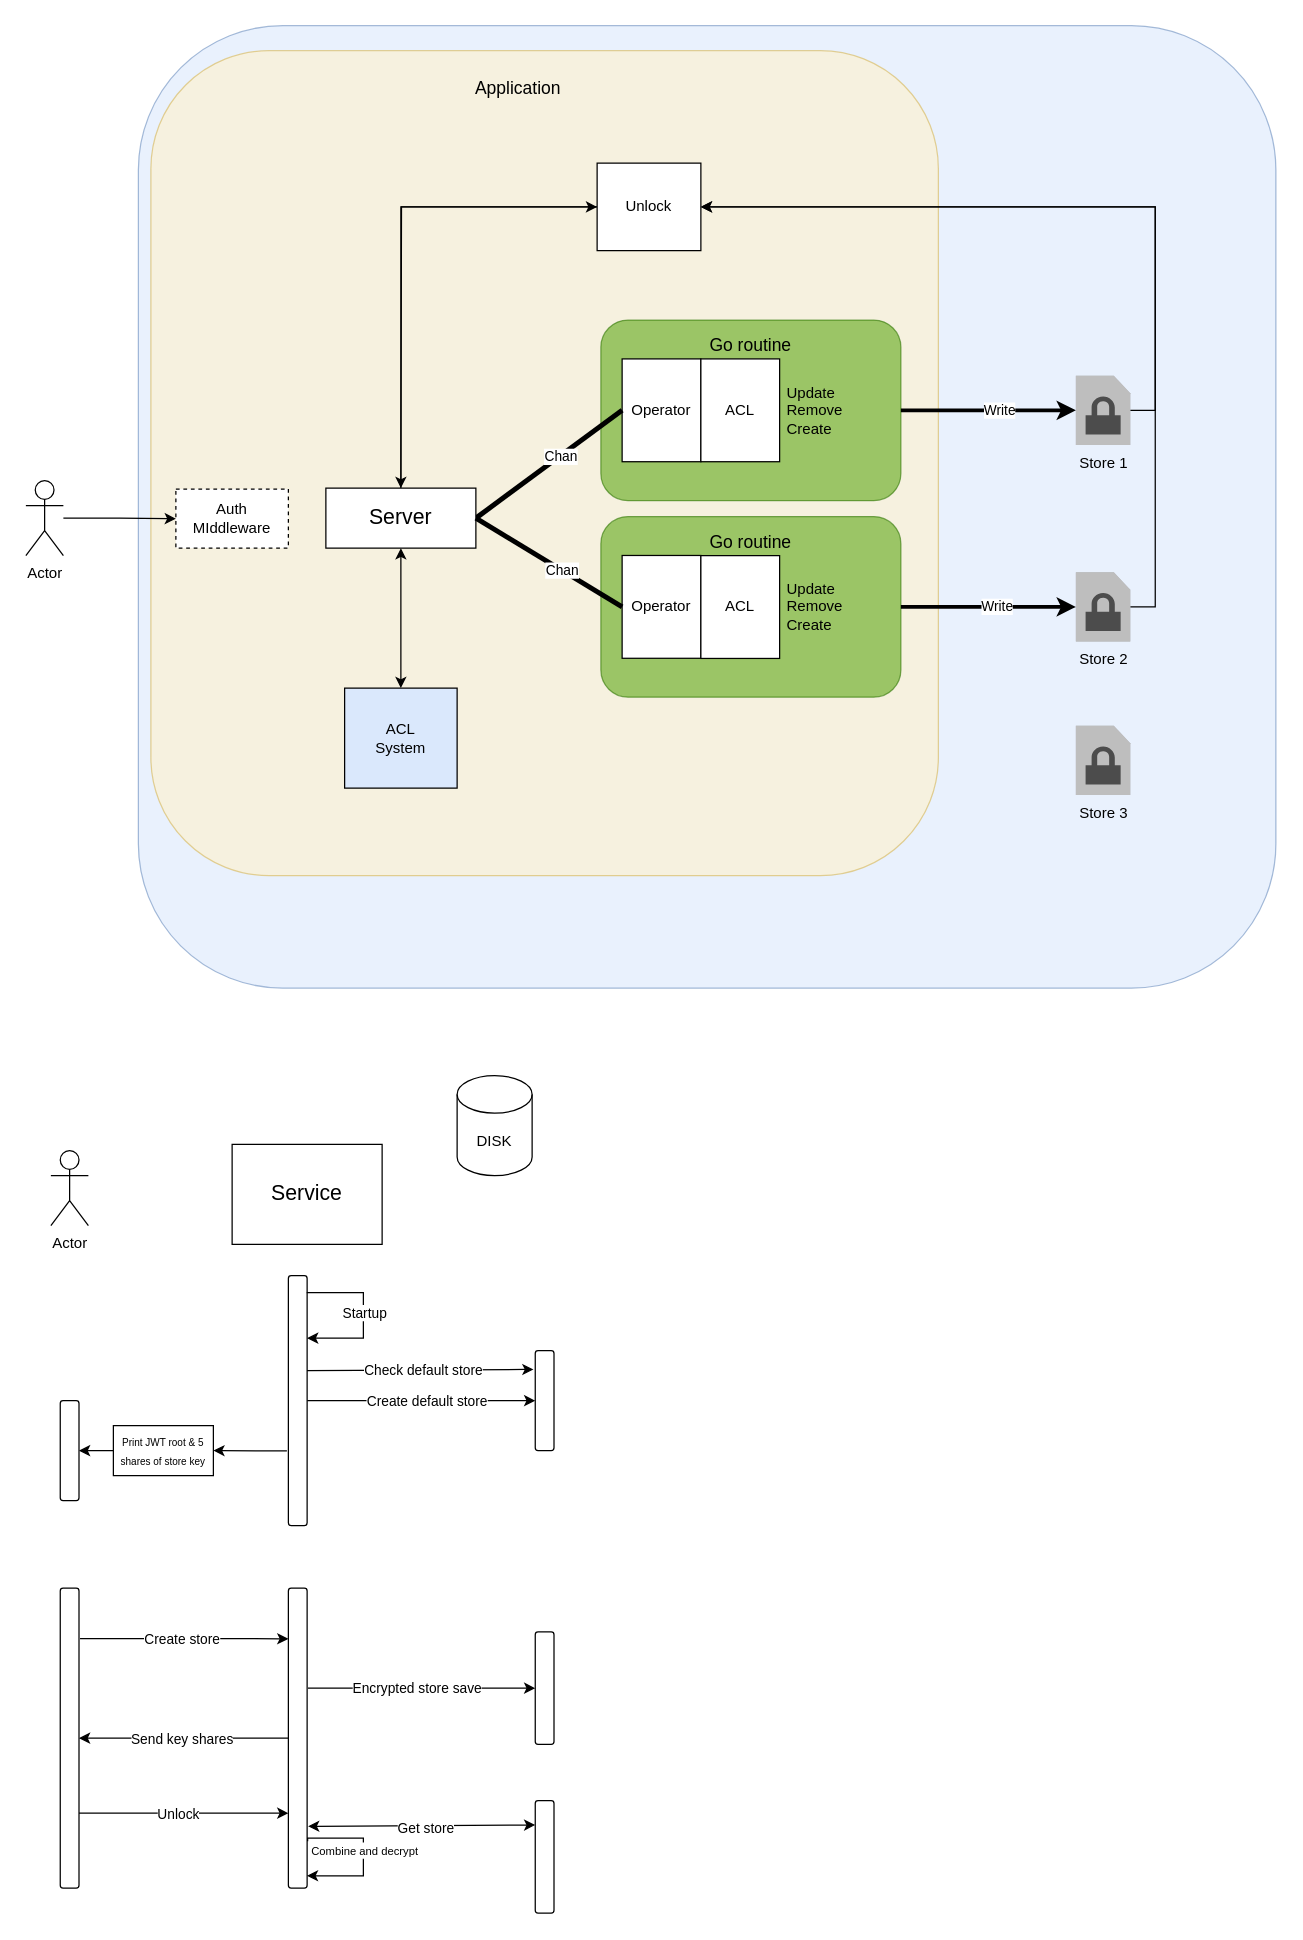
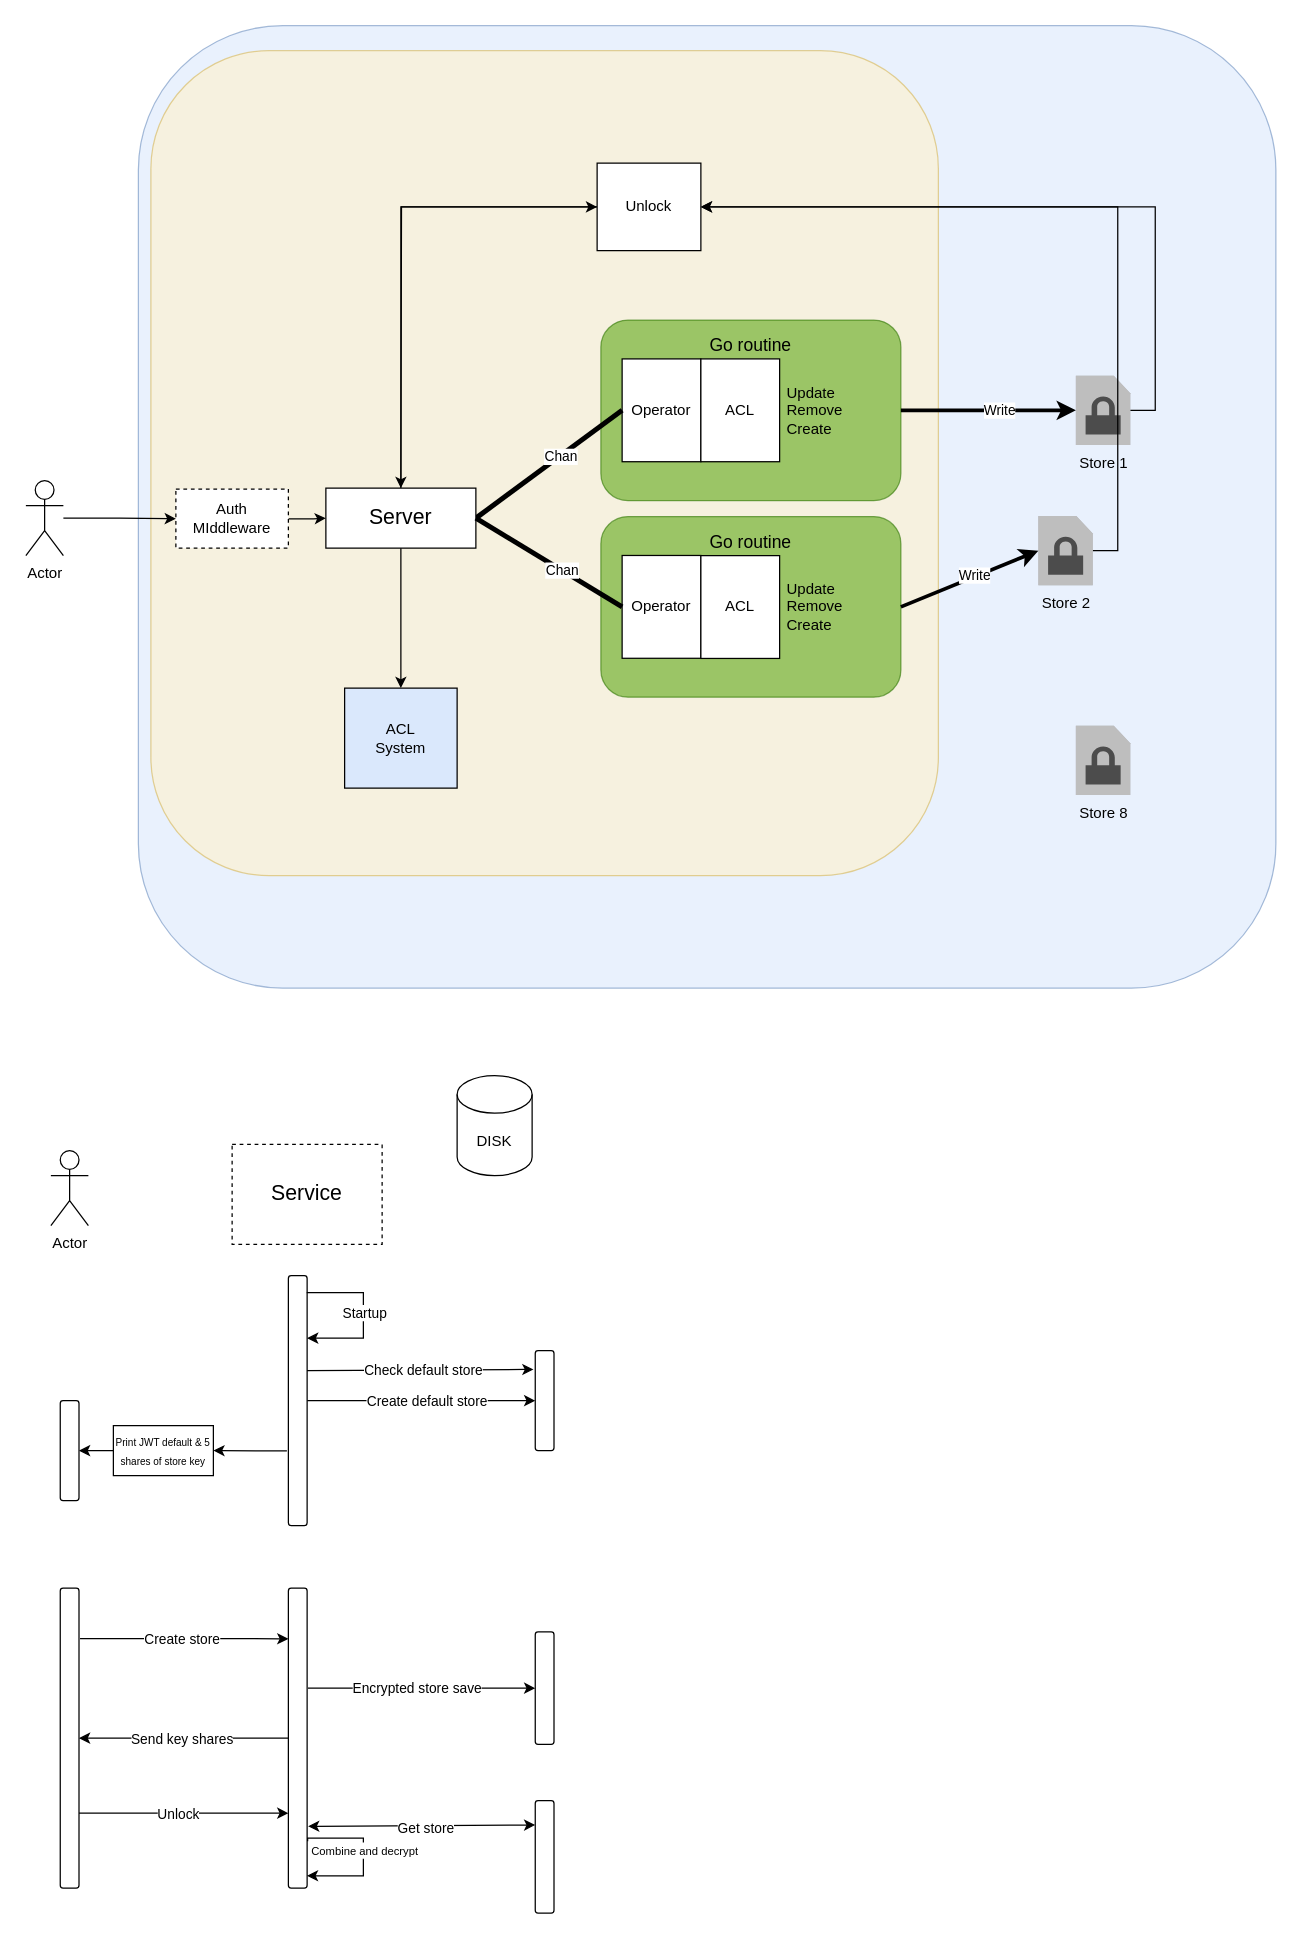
(518, 88) -> none
none -> (302, 519)
(401, 558) -> (401, 554)
(1103, 607) -> (1065, 551)
(1104, 813) -> (1104, 813)
(307, 1194) -> (307, 1194)
(163, 1451) -> (163, 1451)
